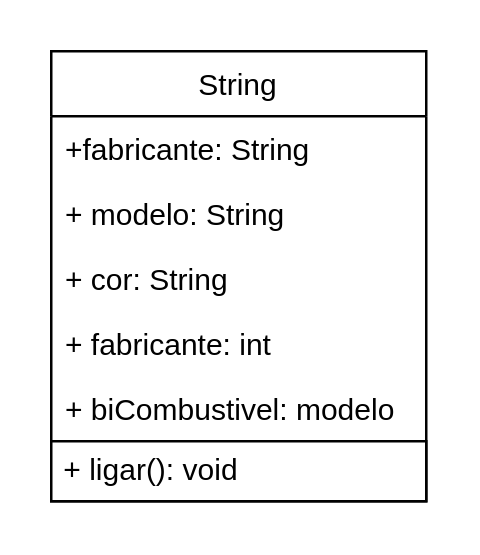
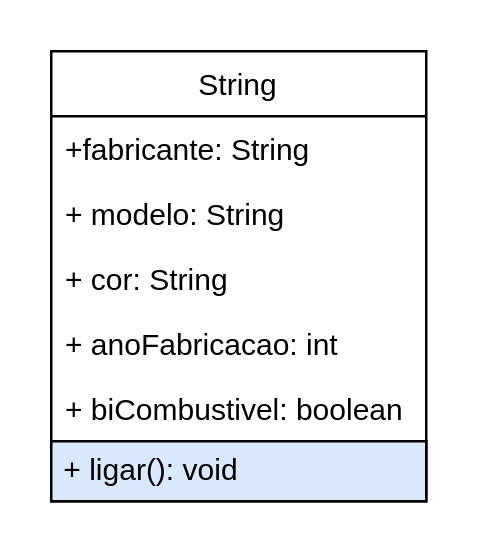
(188, 345) -> (214, 345)
(231, 410) -> (239, 410)
(239, 471) -> (239, 471)
